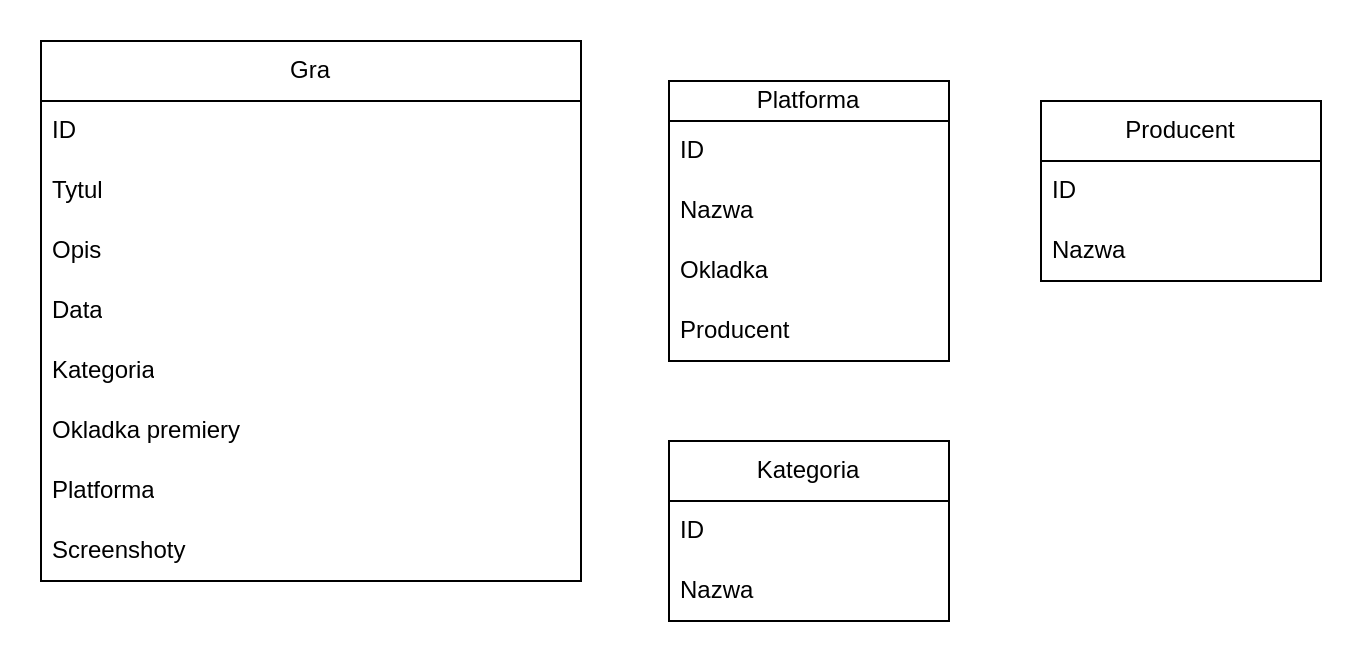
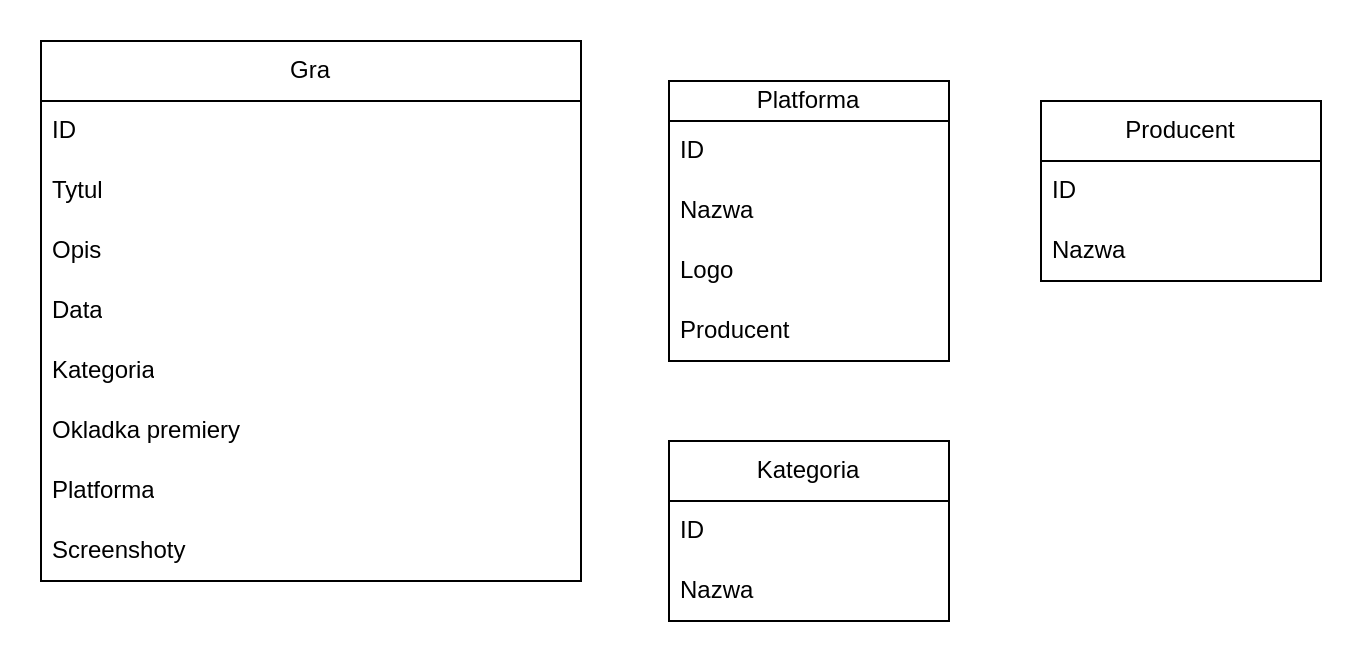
(725, 271) -> (708, 271)
